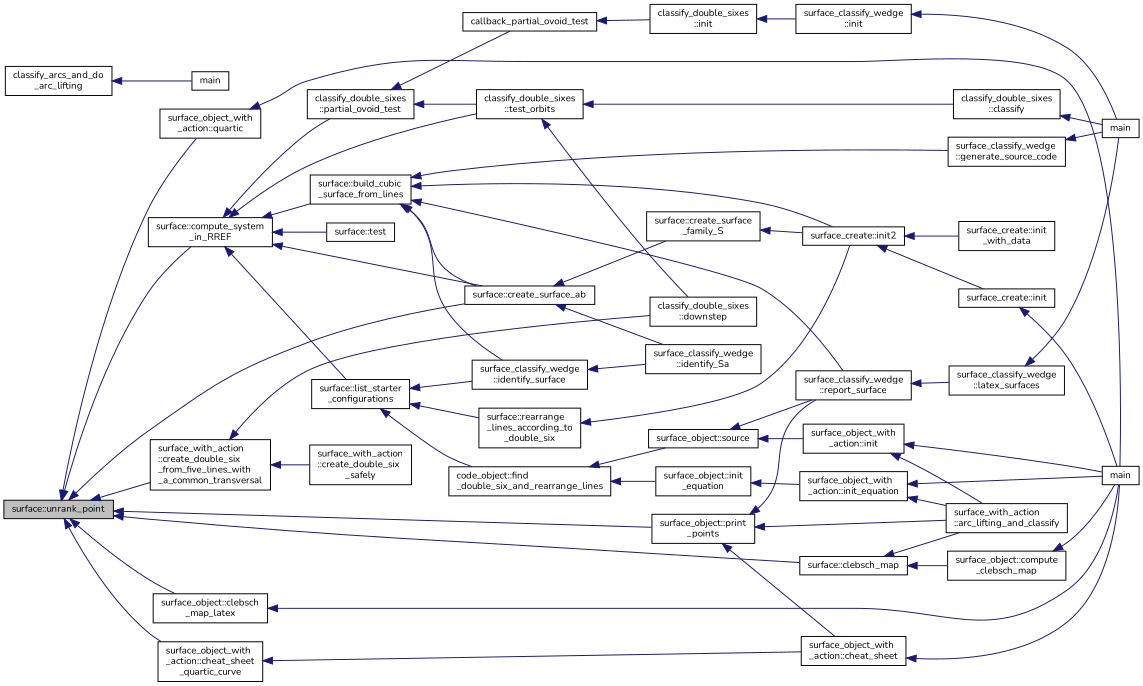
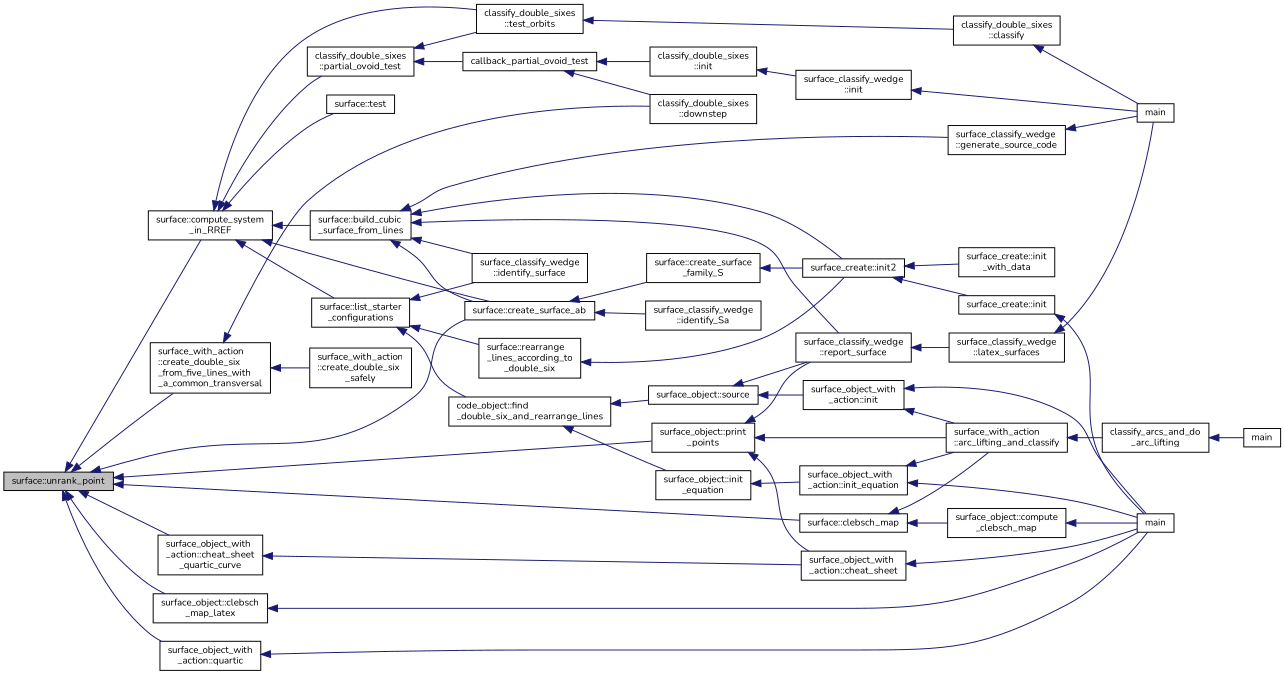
(615, 214) -> (612, 84)
(622, 366) -> none
none -> (1090, 438)
